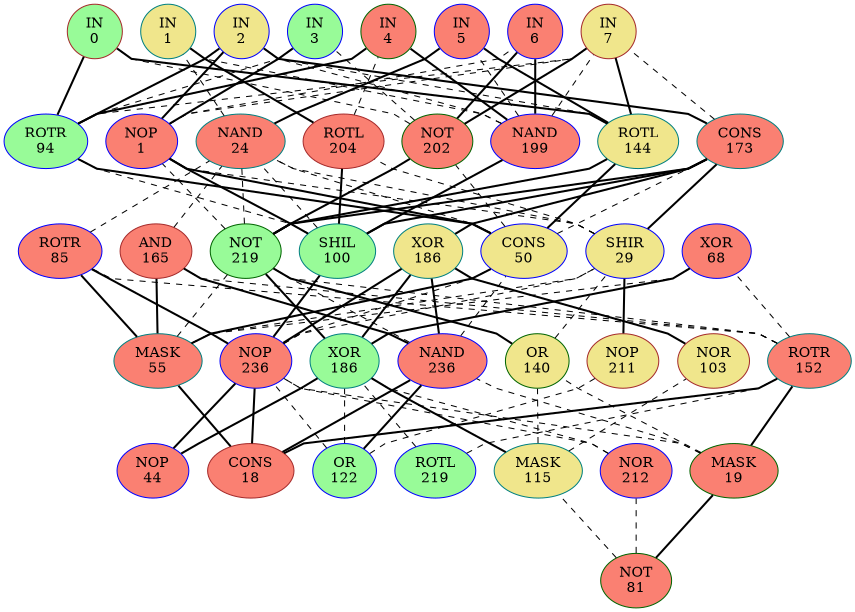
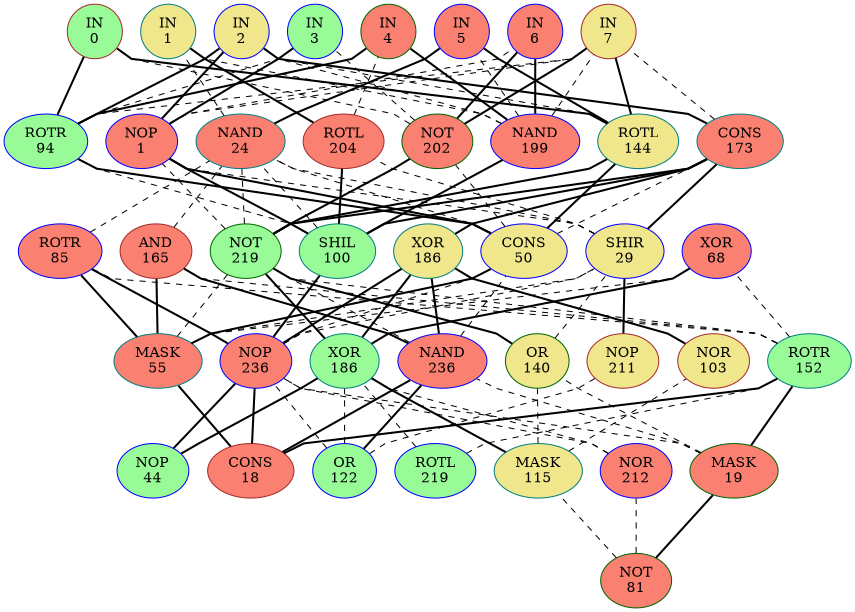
(809, 361) -> (809, 361)
(153, 471) -> (153, 471)
